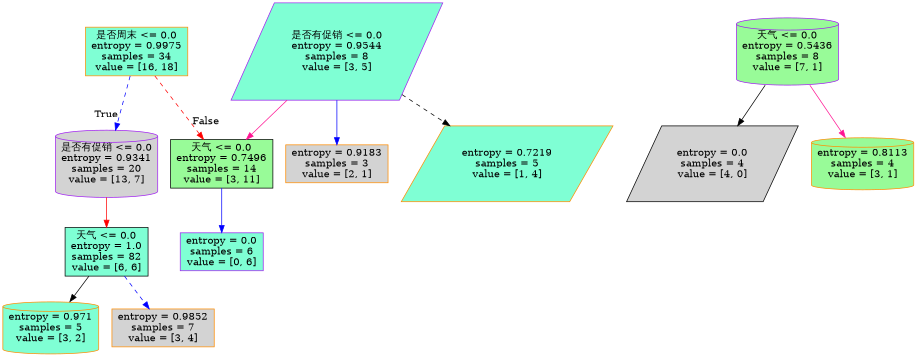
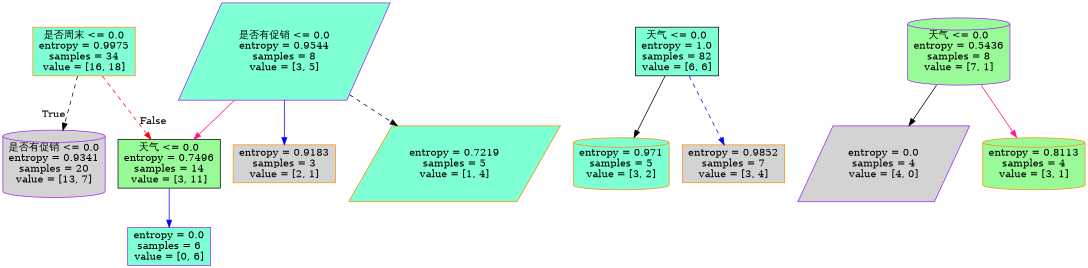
(124, 100) -> (71, 100)
(712, 164) -> (884, 164)
(107, 209) -> none
